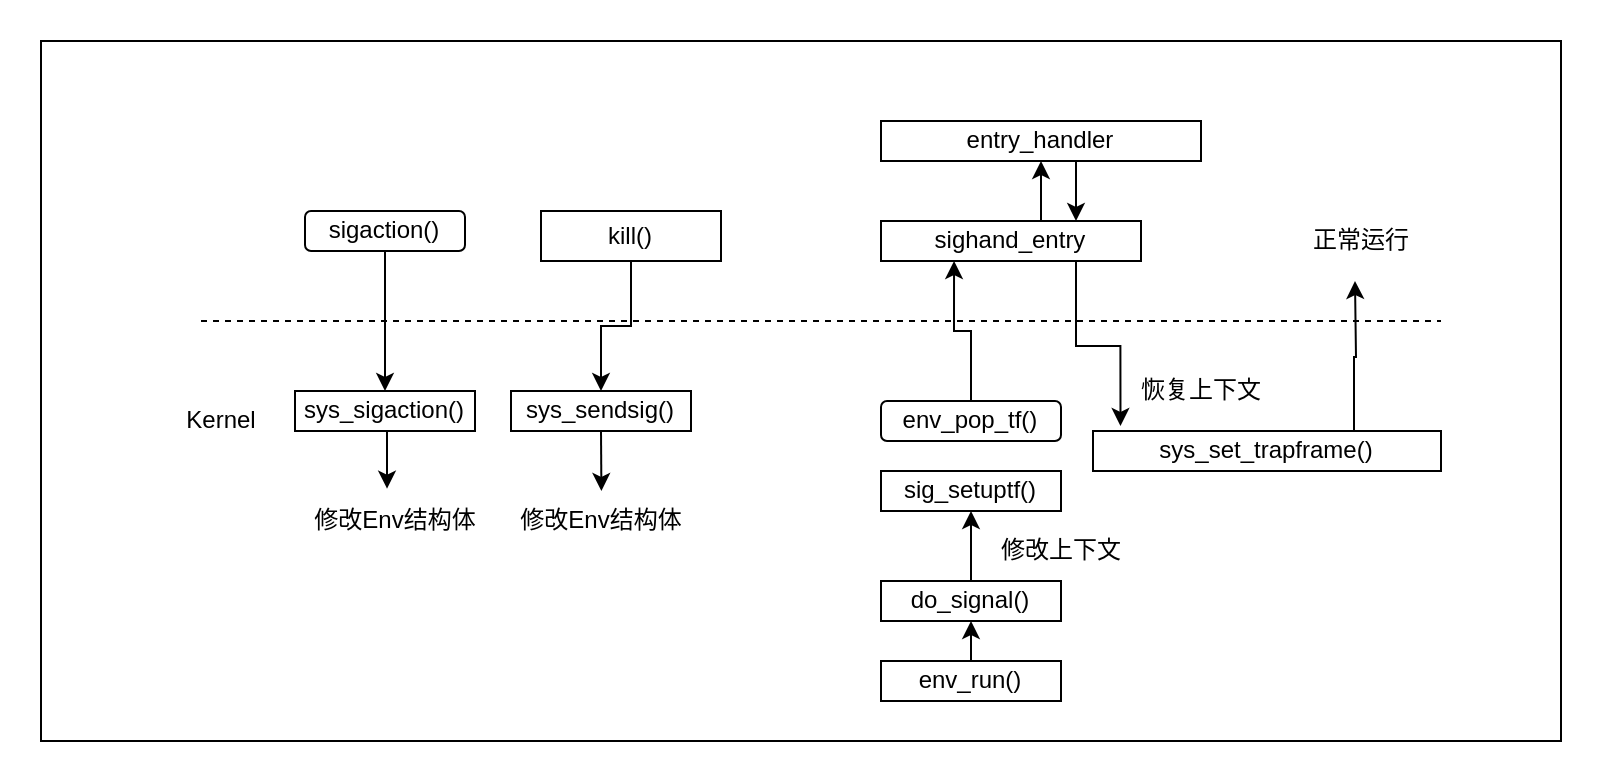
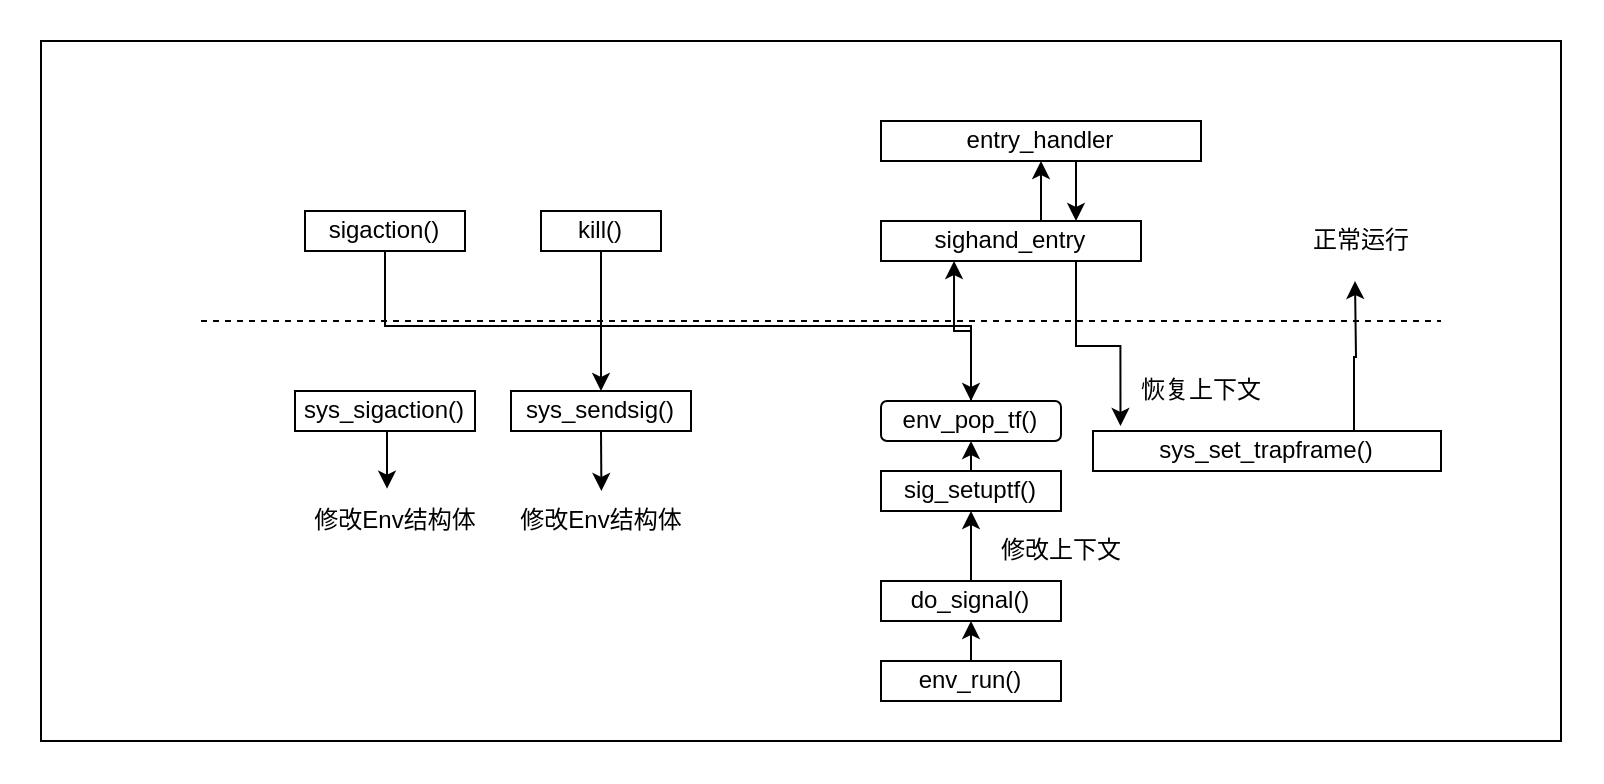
(385, 231) -> (385, 231)
(631, 236) -> (601, 231)
(385, 351) -> (803, 326)
(221, 421) -> none
none -> (971, 463)
